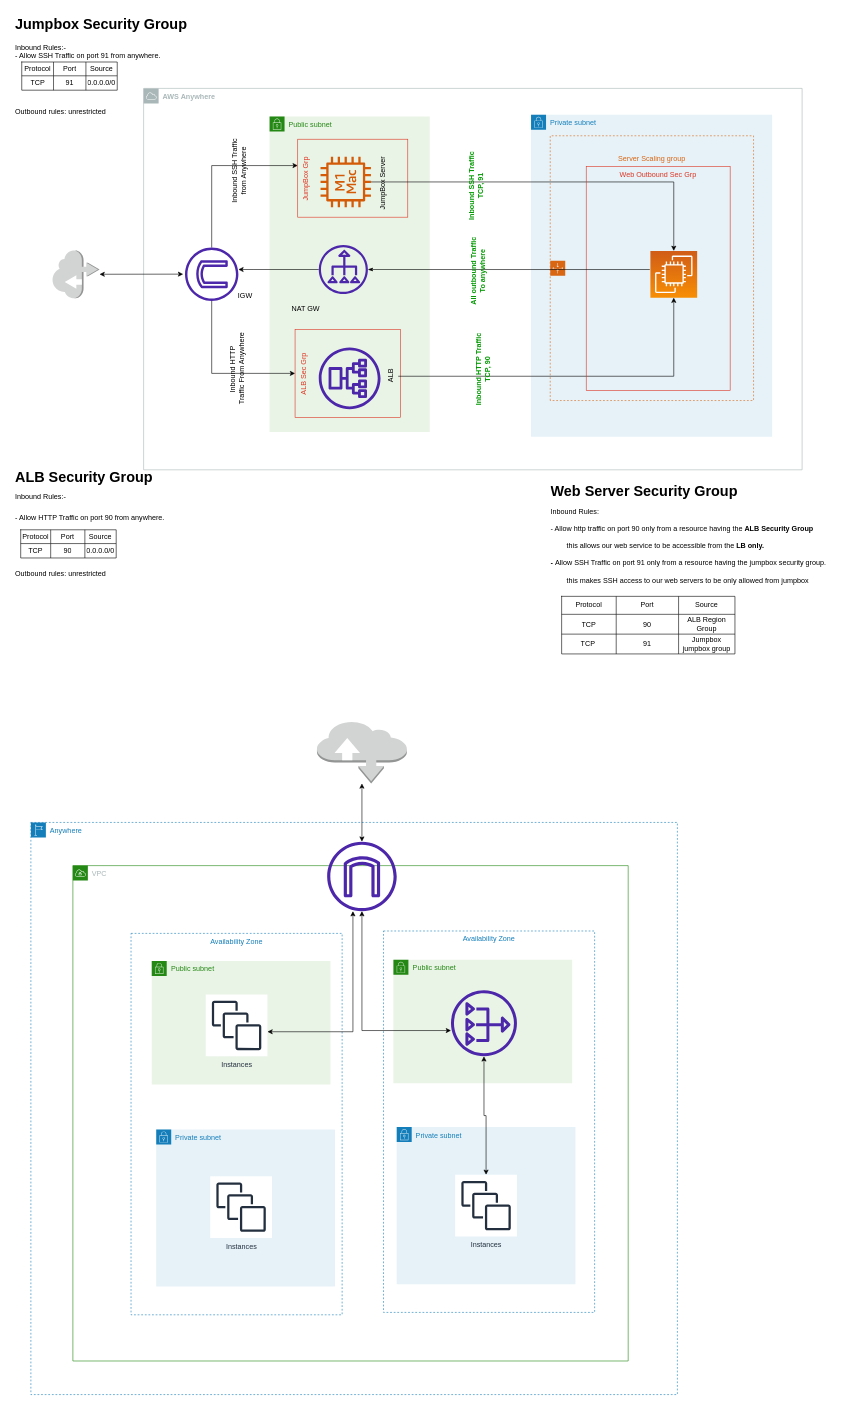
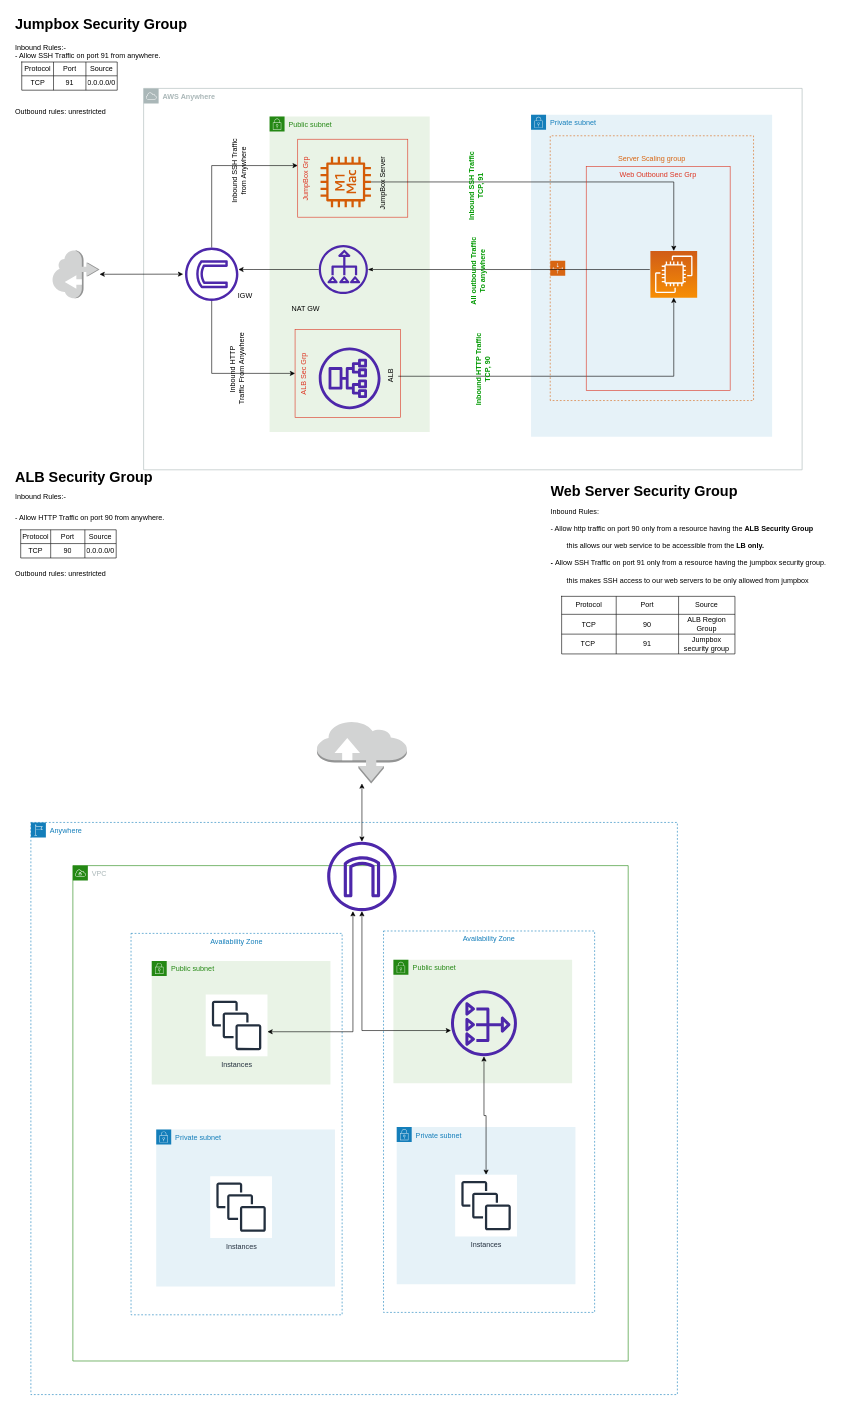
(707, 644) -> (707, 644)
